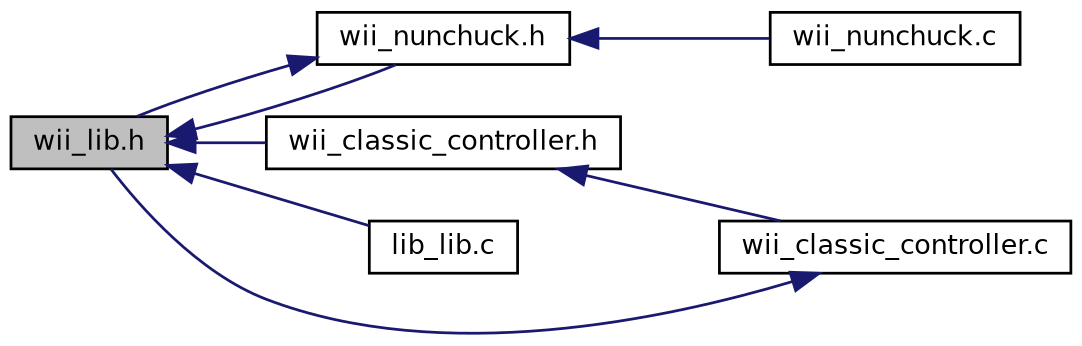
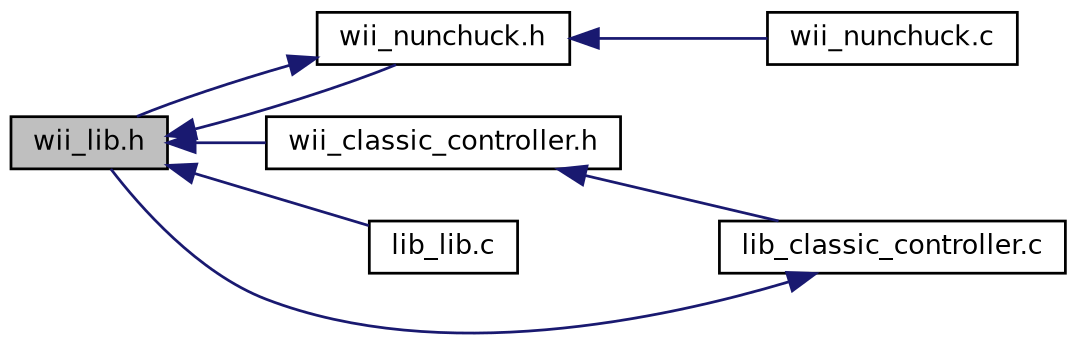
(895, 247) -> (892, 247)
